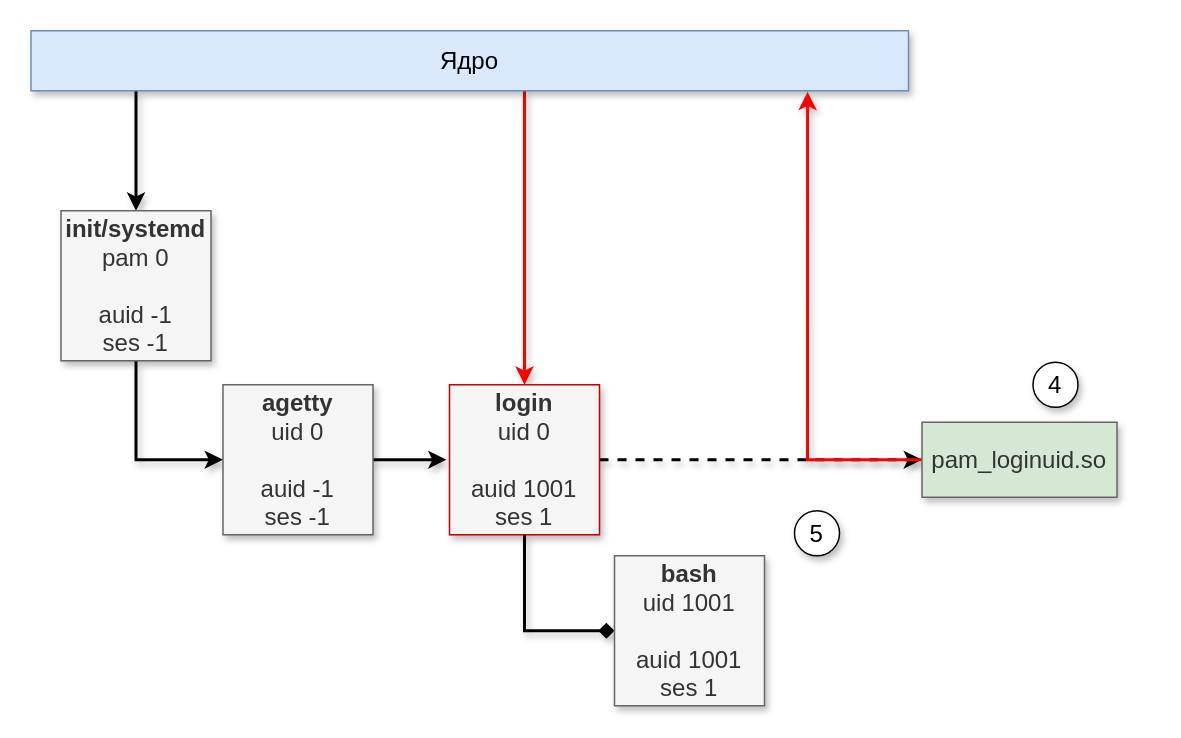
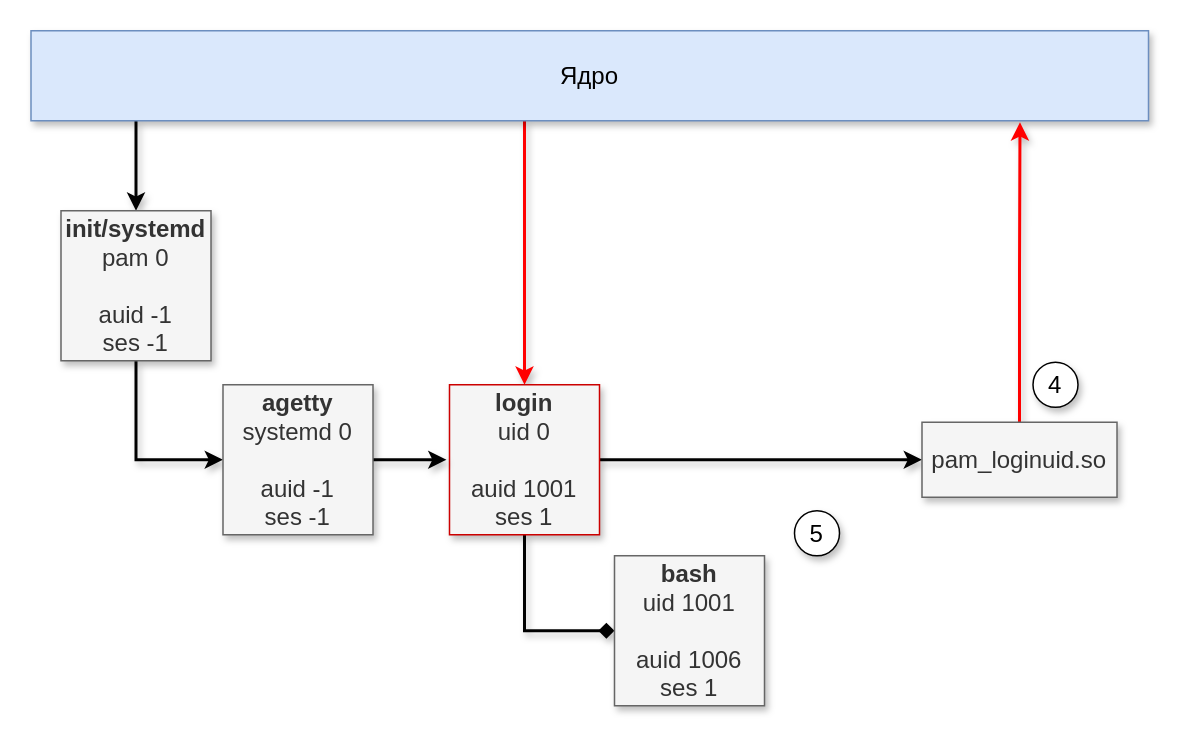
(470, 61) -> (590, 76)
(298, 460) -> (298, 460)
(706, 460) -> (706, 460)
(1019, 460) -> (1019, 460)
(689, 631) -> (689, 631)
